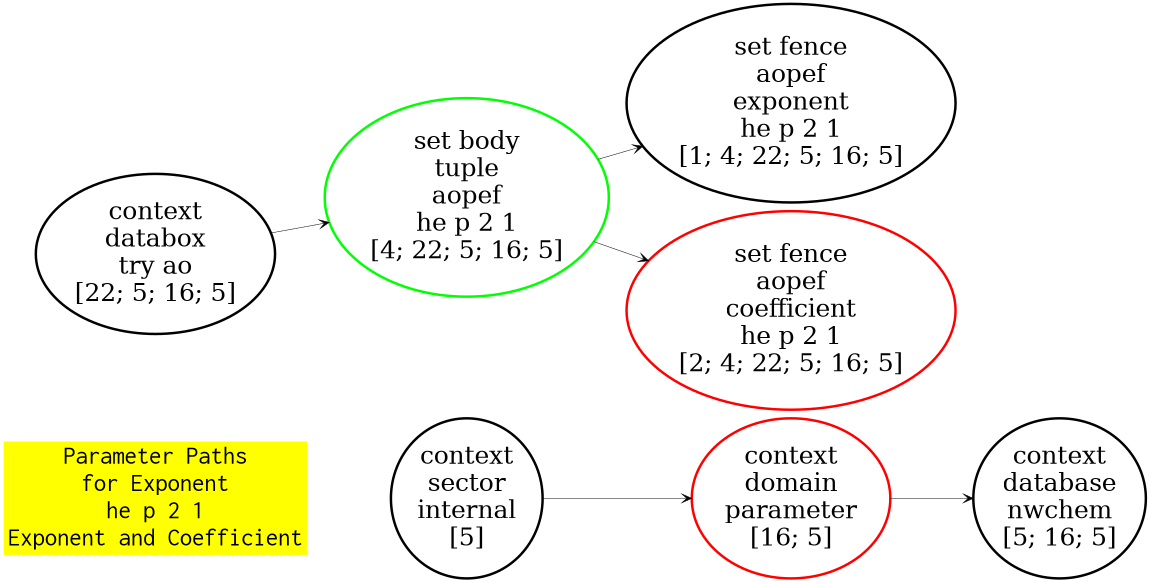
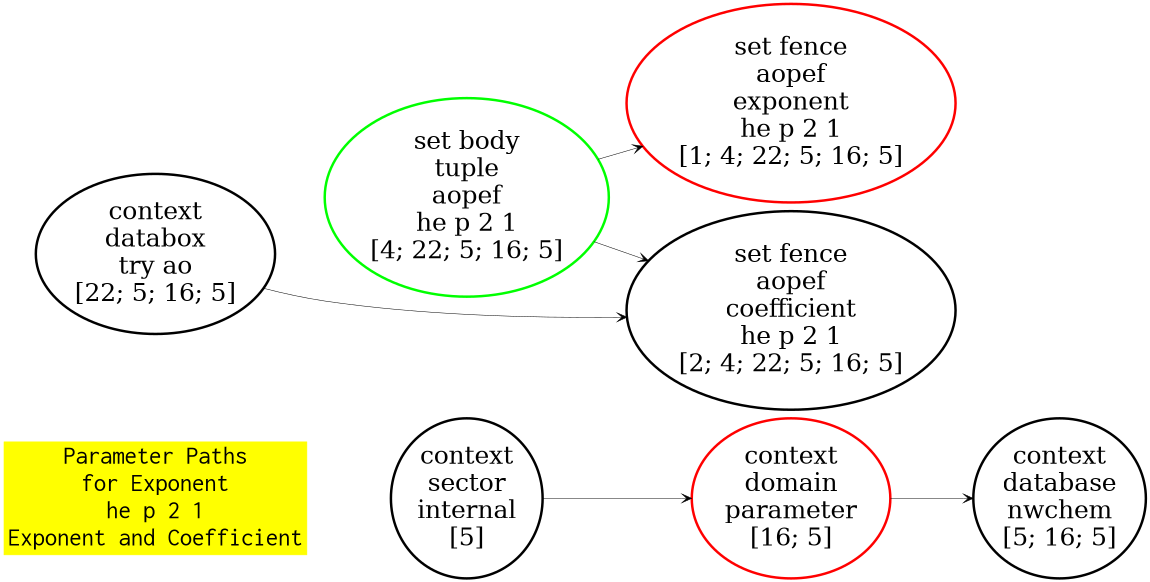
(791, 103) -> (791, 103)
(295, 229) -> (439, 313)
(791, 310) -> (791, 310)
